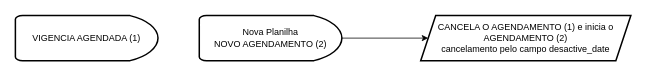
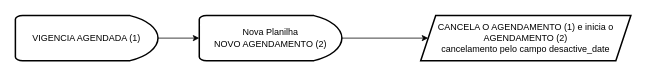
none -> (192, 38)
